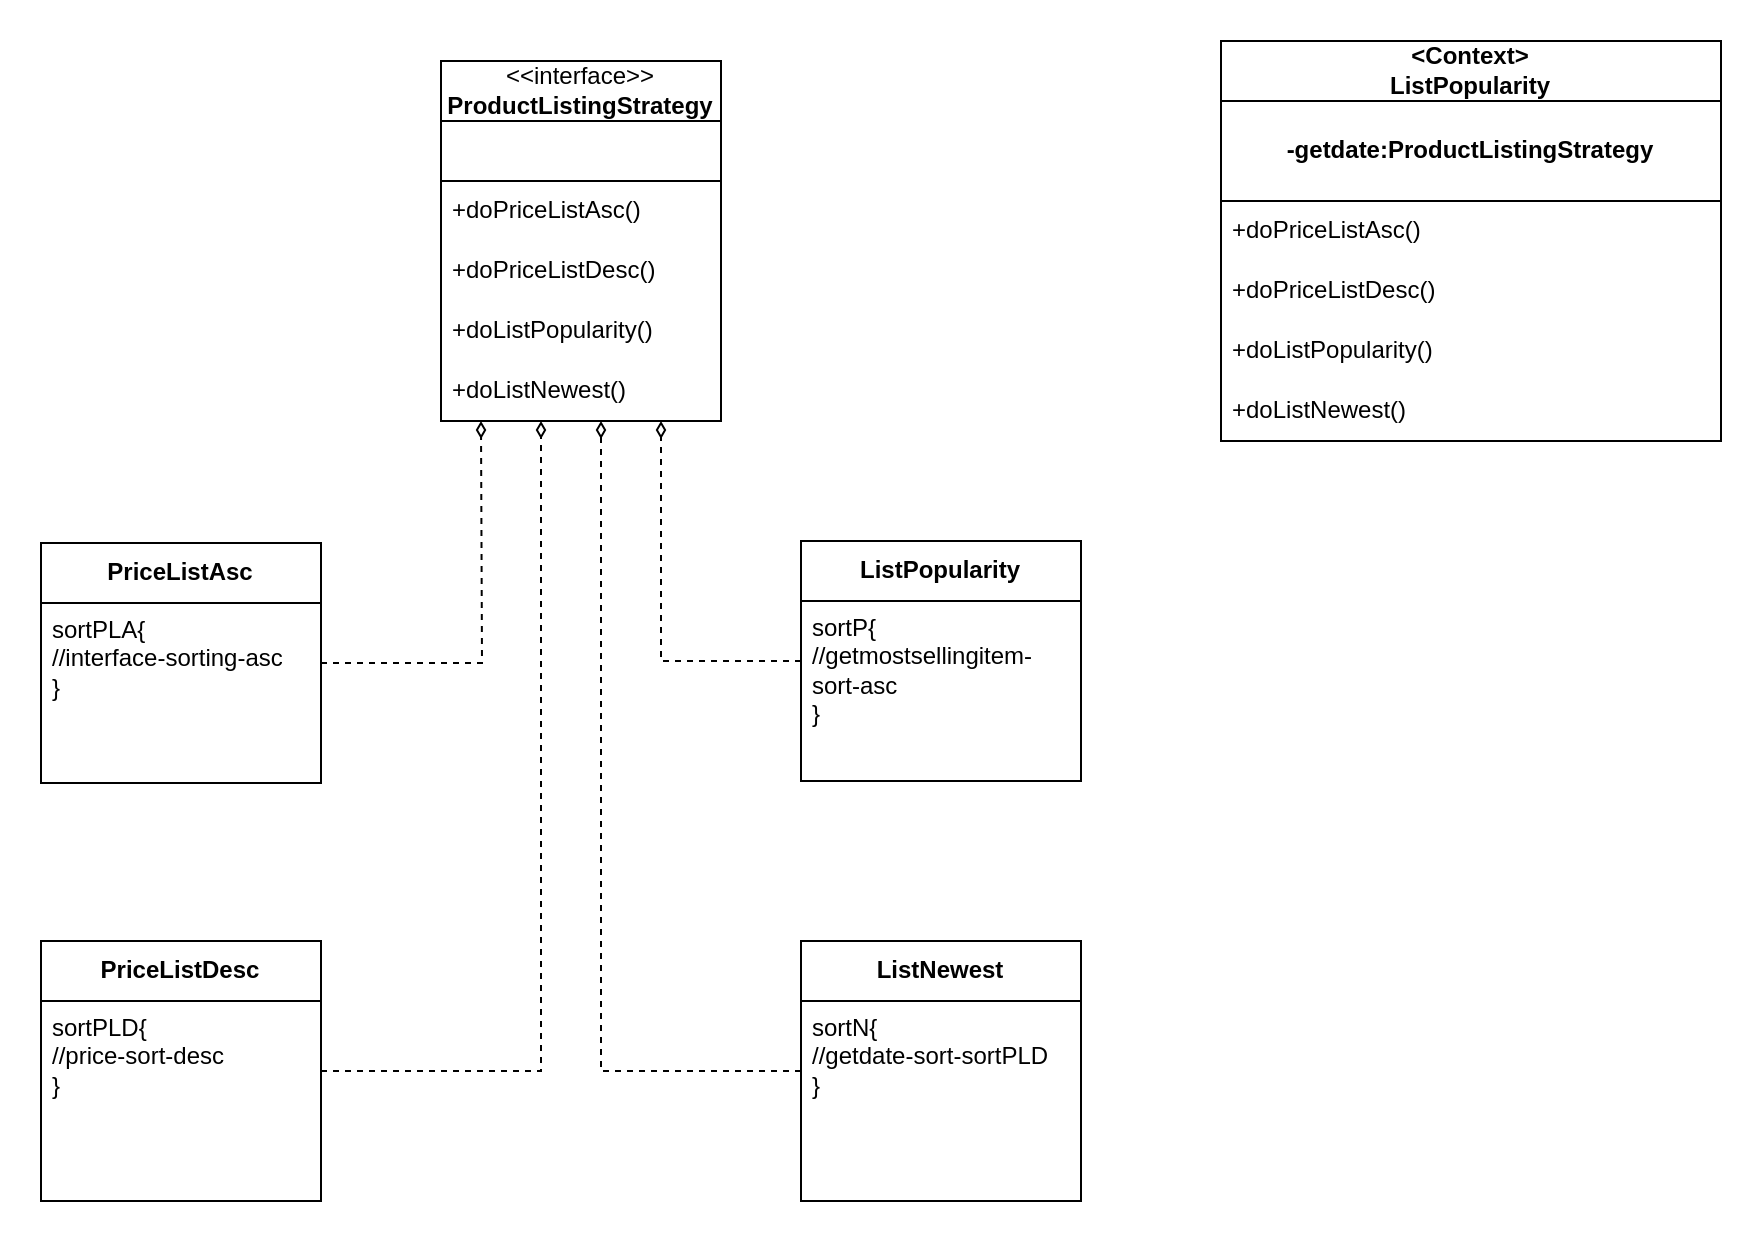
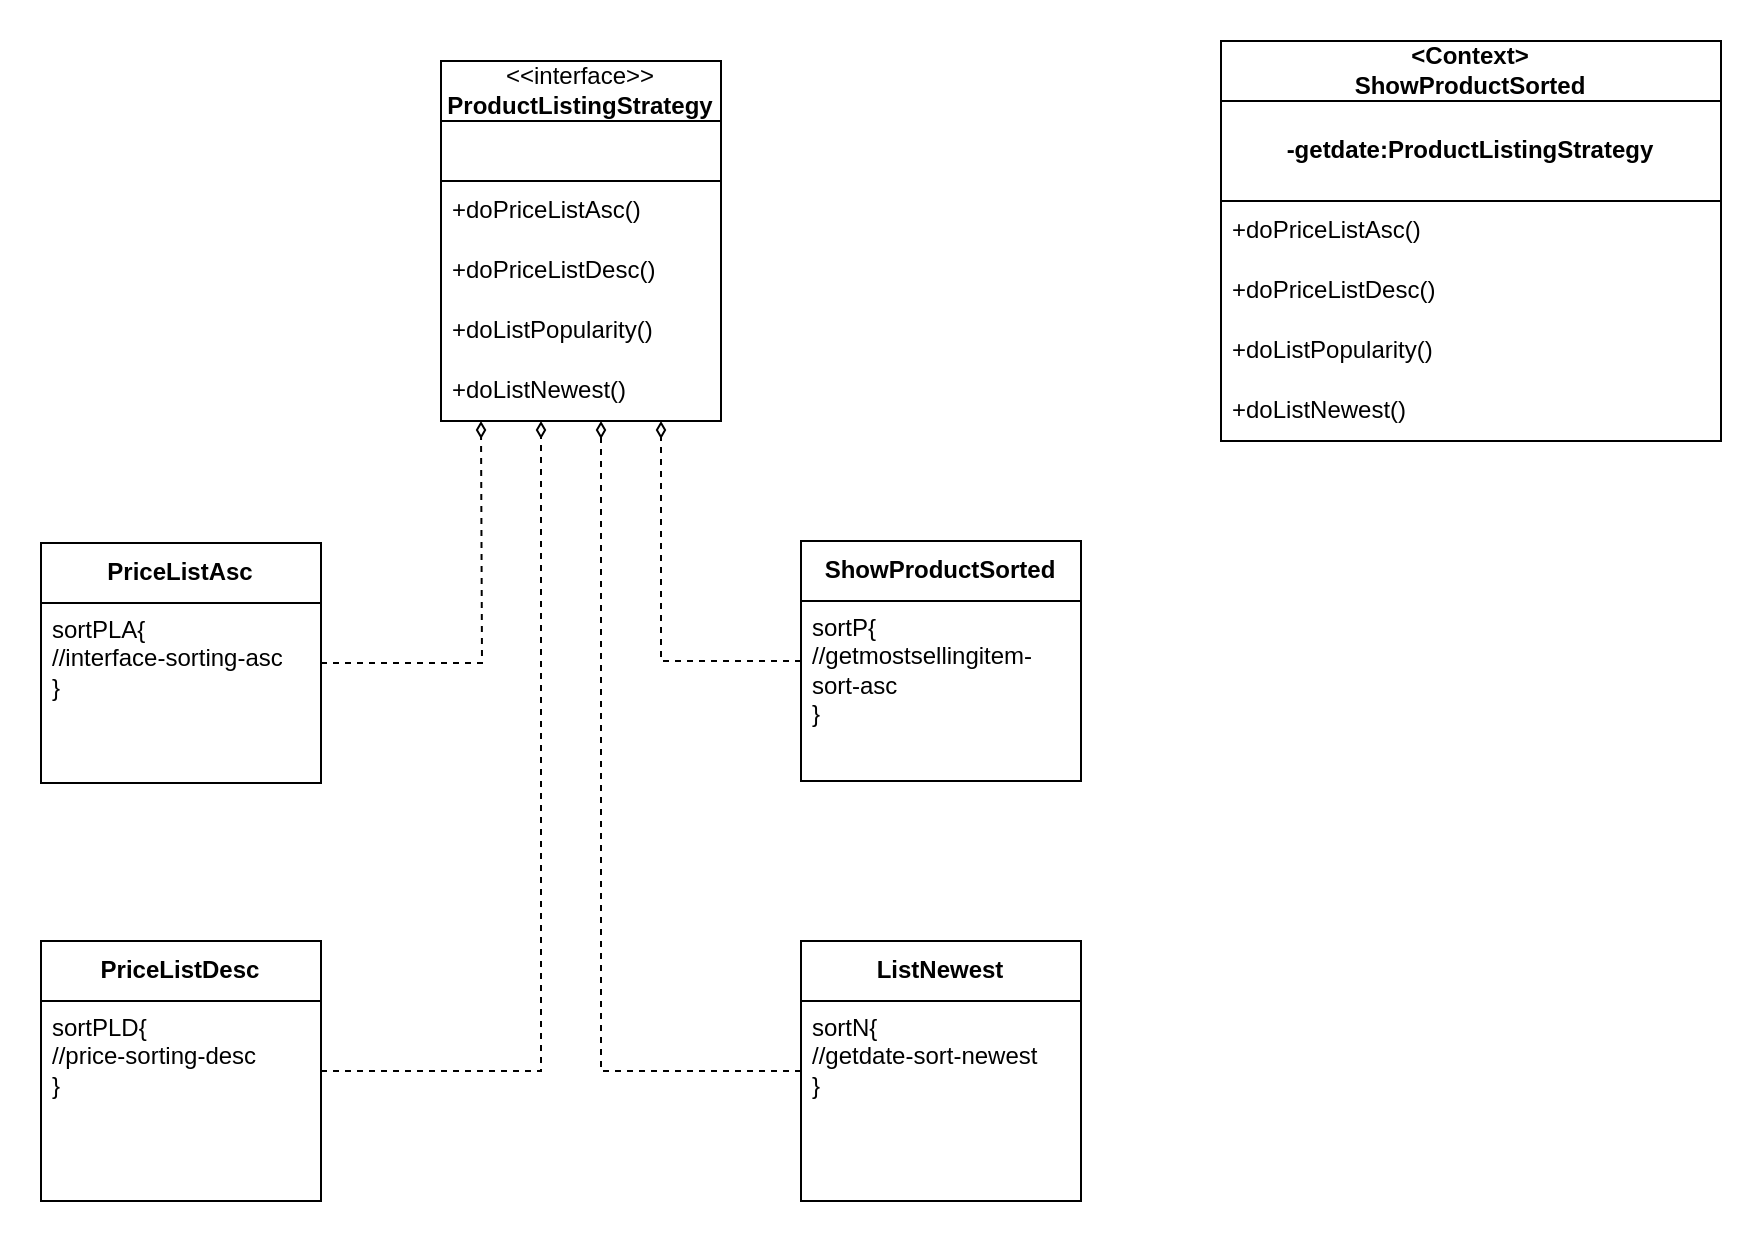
(1471, 71) -> (1471, 71)
(941, 571) -> (941, 571)
(164, 1058) -> (181, 1058)
(943, 1073) -> (943, 1073)
